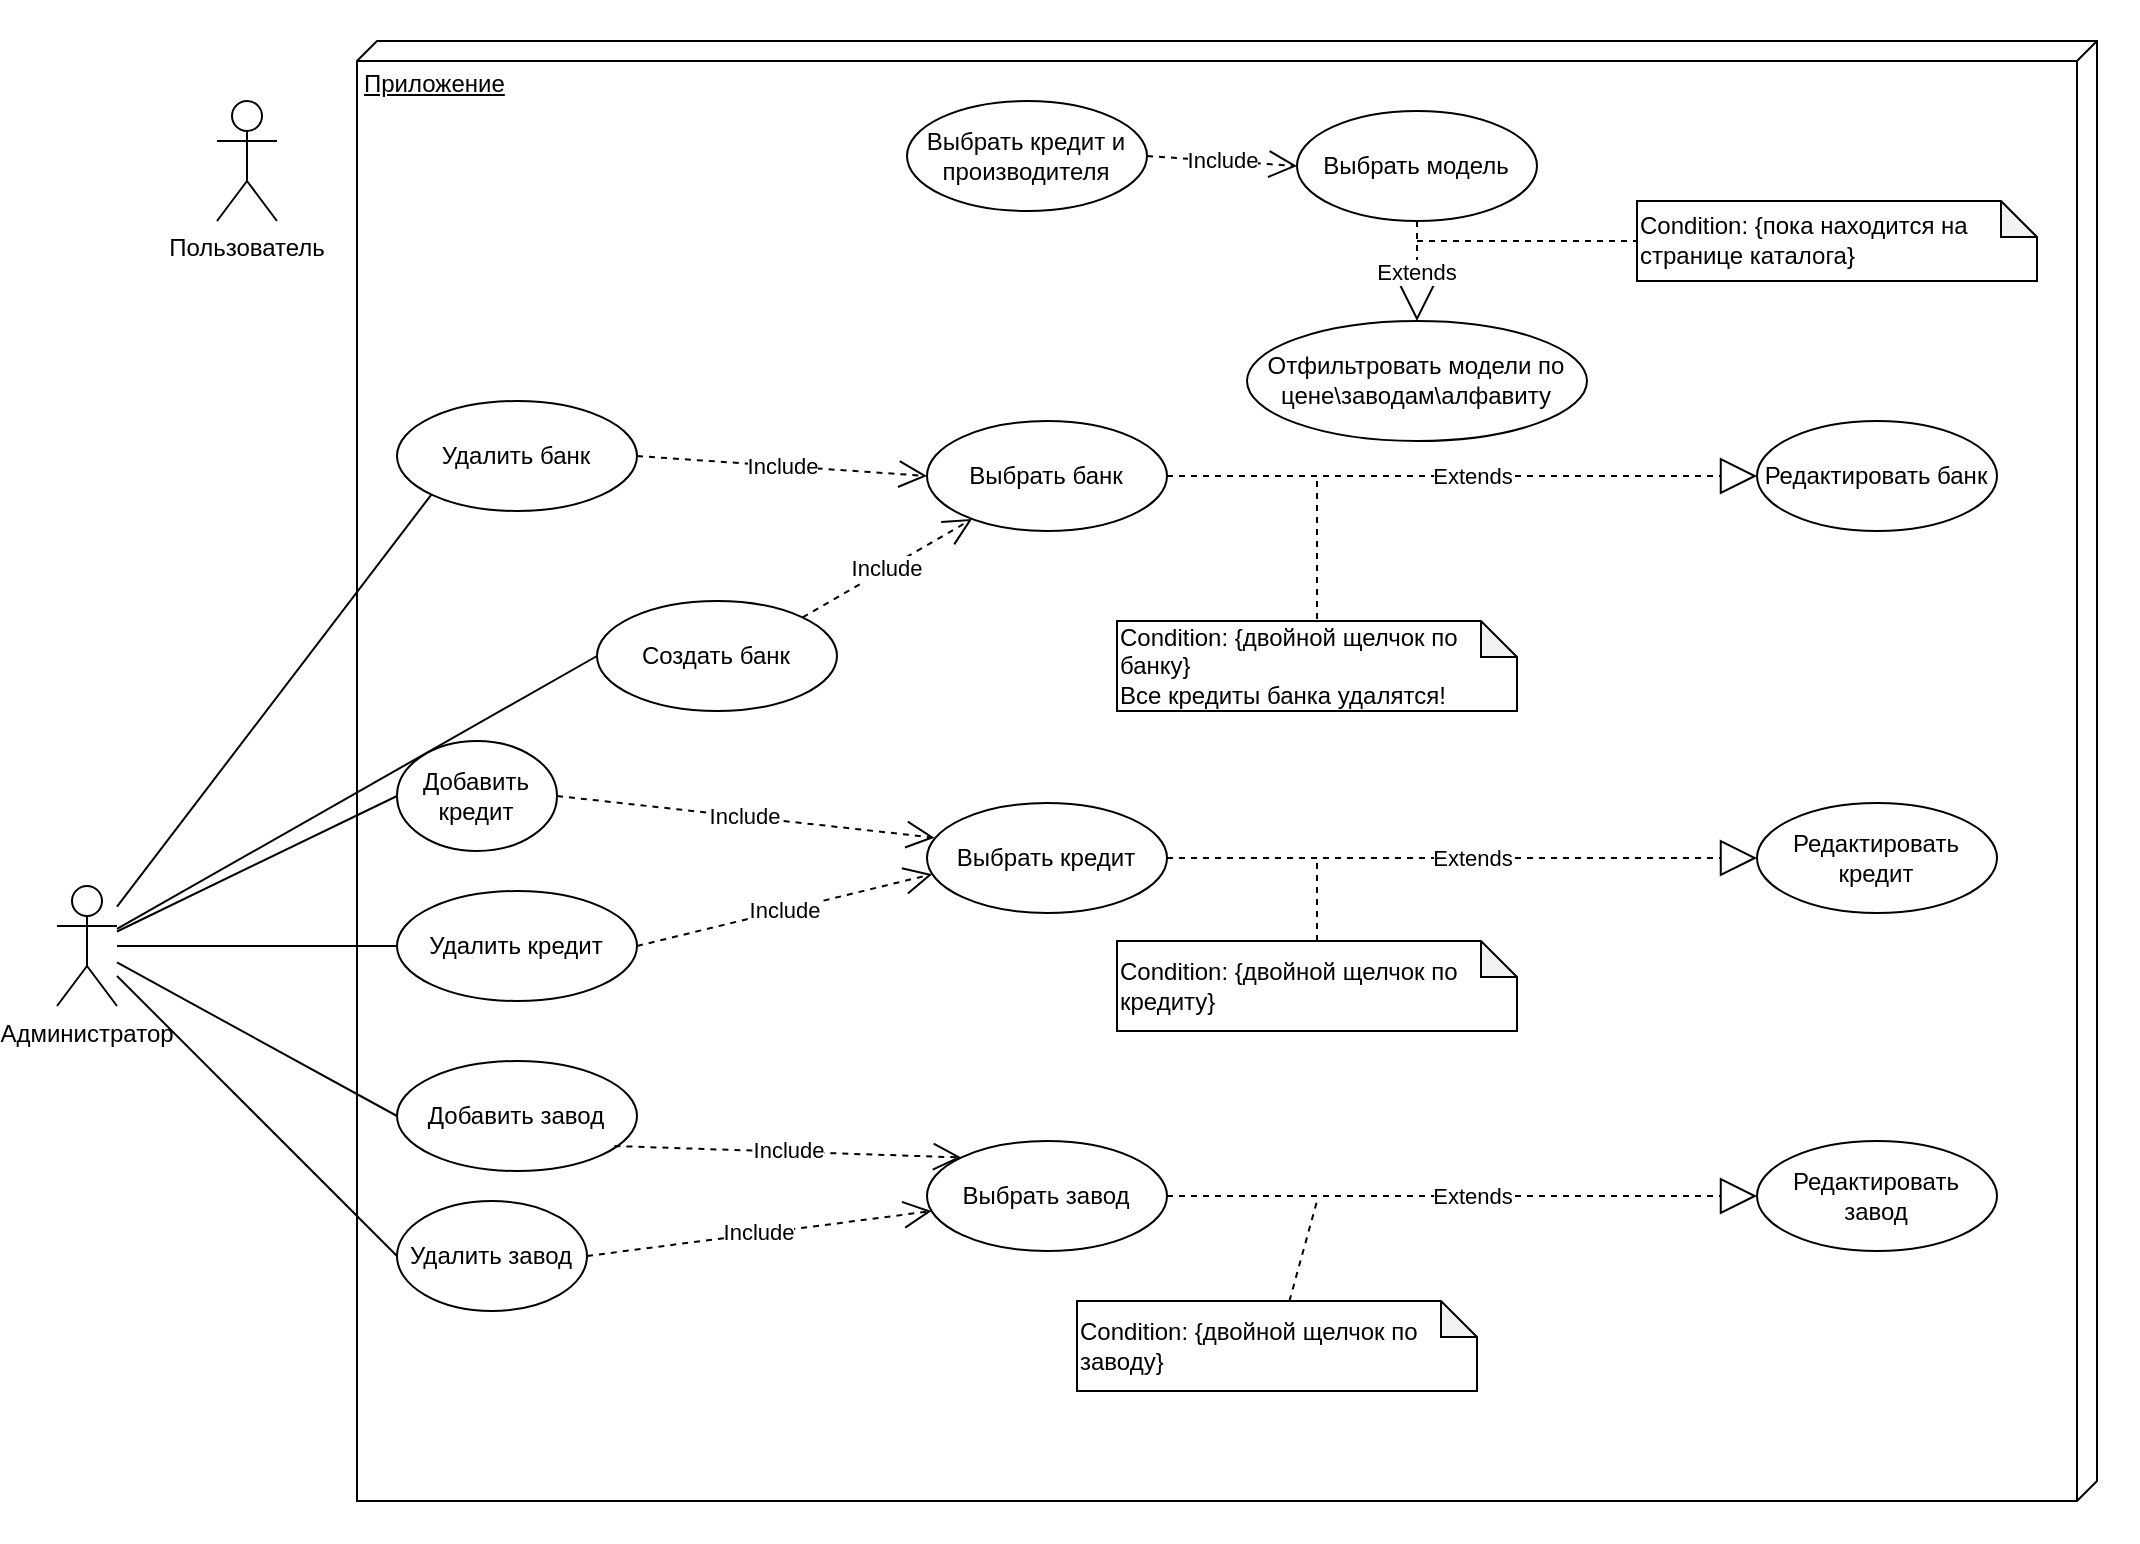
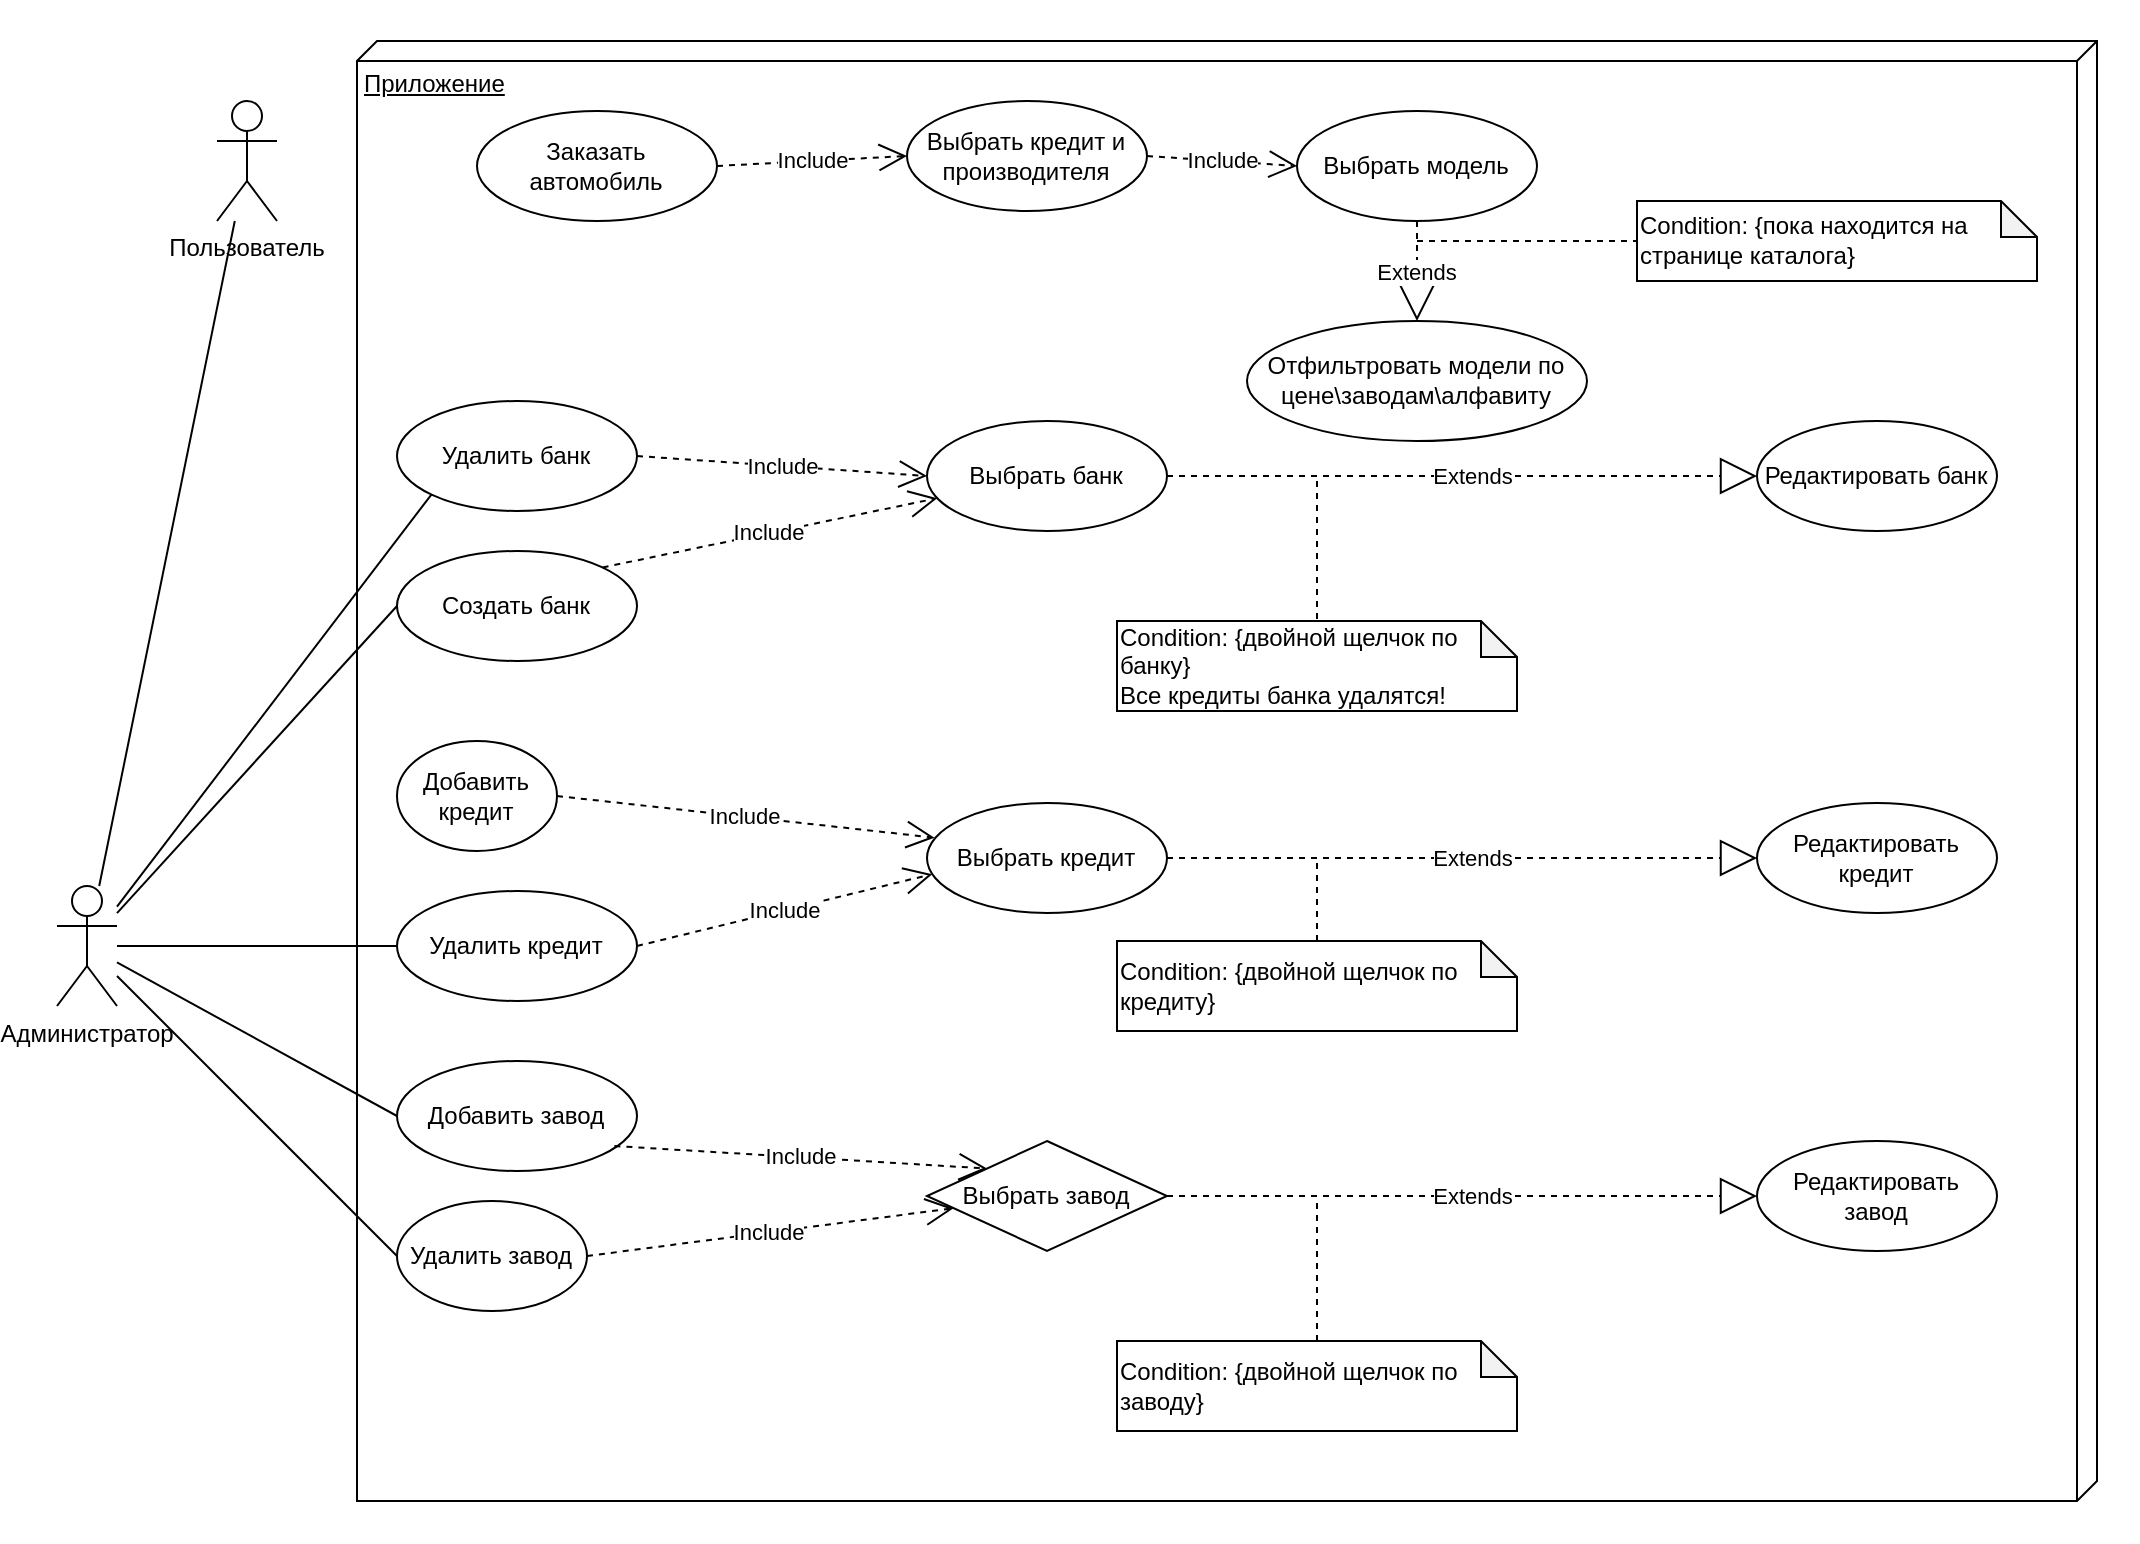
none -> (809, 161)
none -> (597, 166)
(717, 656) -> (517, 606)
(257, 864) -> (167, 554)
(1047, 1196) -> (1047, 1196)
(1277, 1346) -> (1317, 1386)
